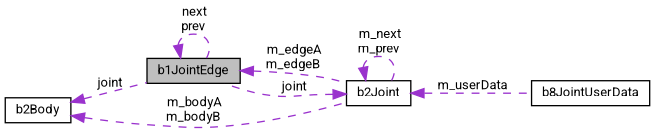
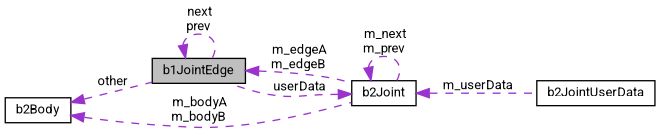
(109, 83) -> (112, 82)
(293, 87) -> (299, 87)
(591, 93) -> (596, 93)
